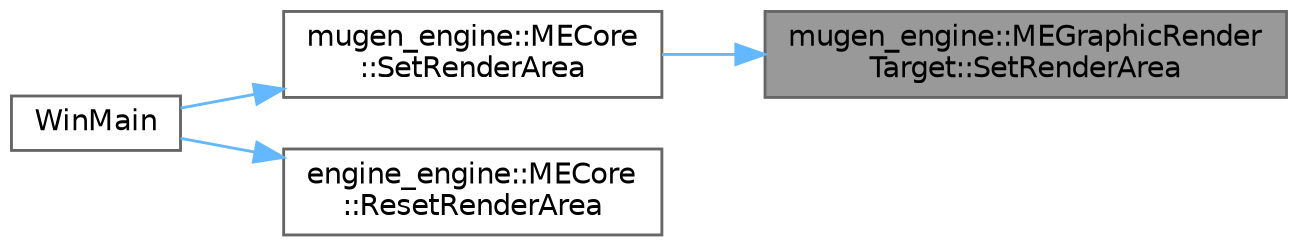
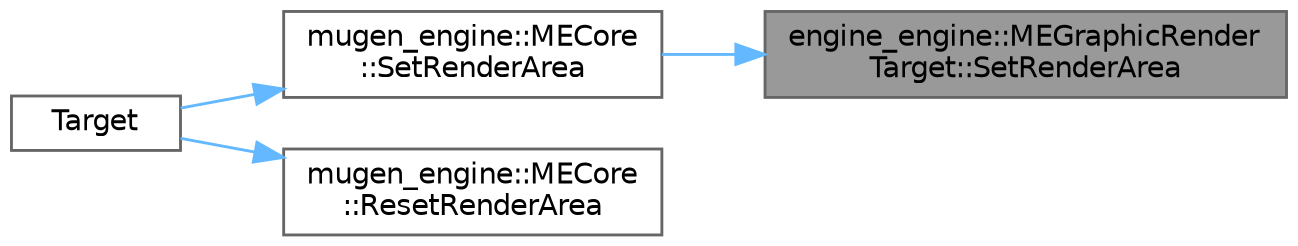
(1026, 54) -> (1026, 54)
(96, 123) -> (96, 123)
(473, 192) -> (473, 192)
